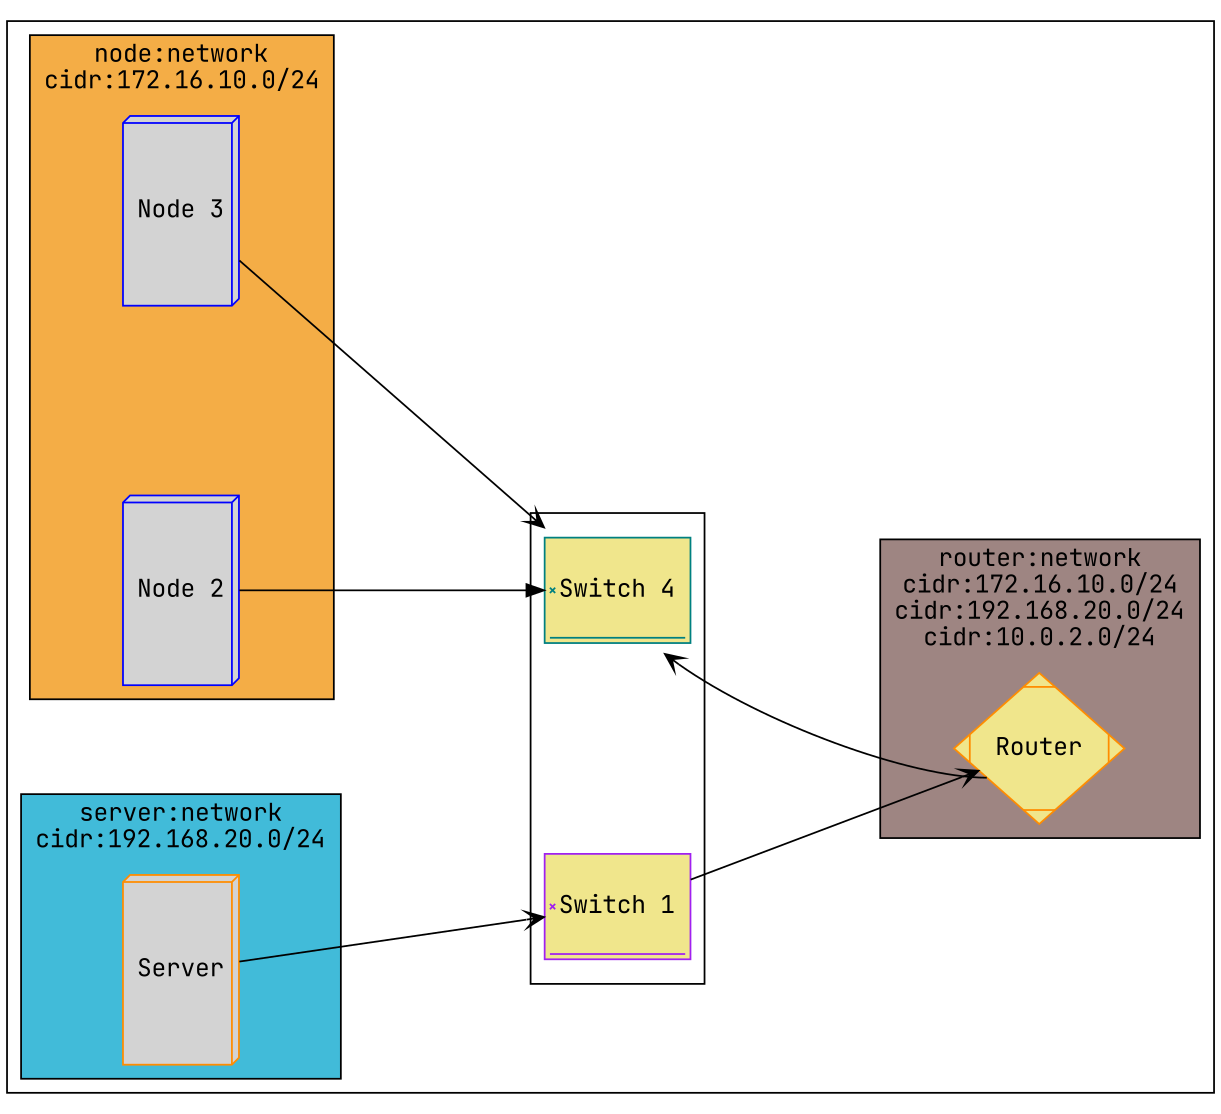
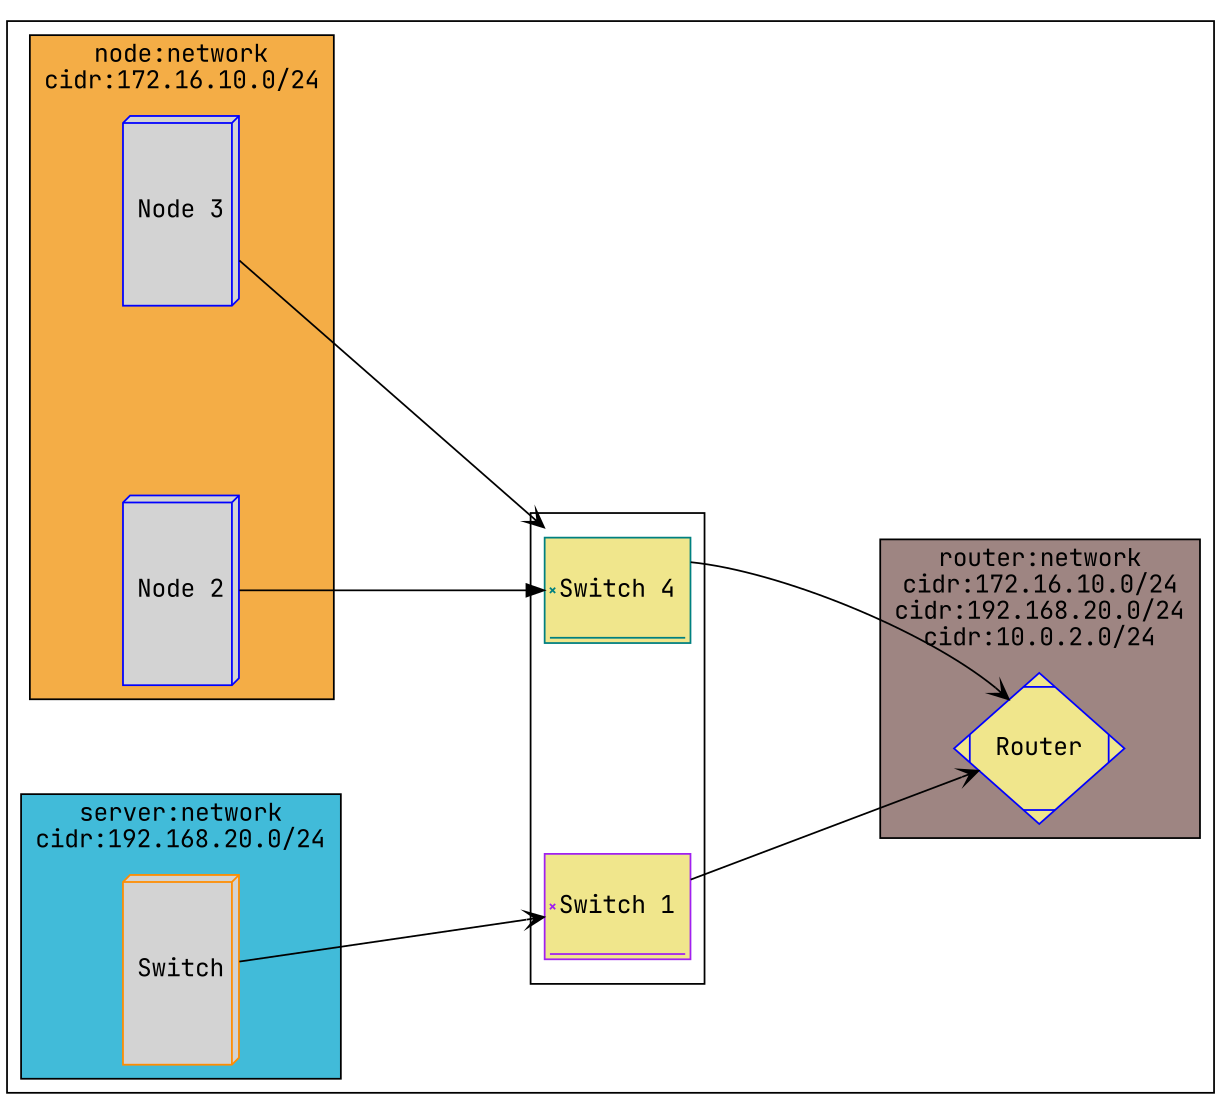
(826, 740) -> (851, 607)
(1039, 748) -> (1039, 748)
(181, 970) -> (181, 970)
